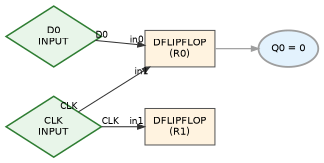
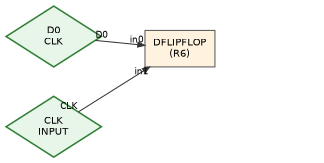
(54, 36) -> (54, 36)
(180, 49) -> (180, 49)
(288, 49) -> none
(180, 127) -> none
